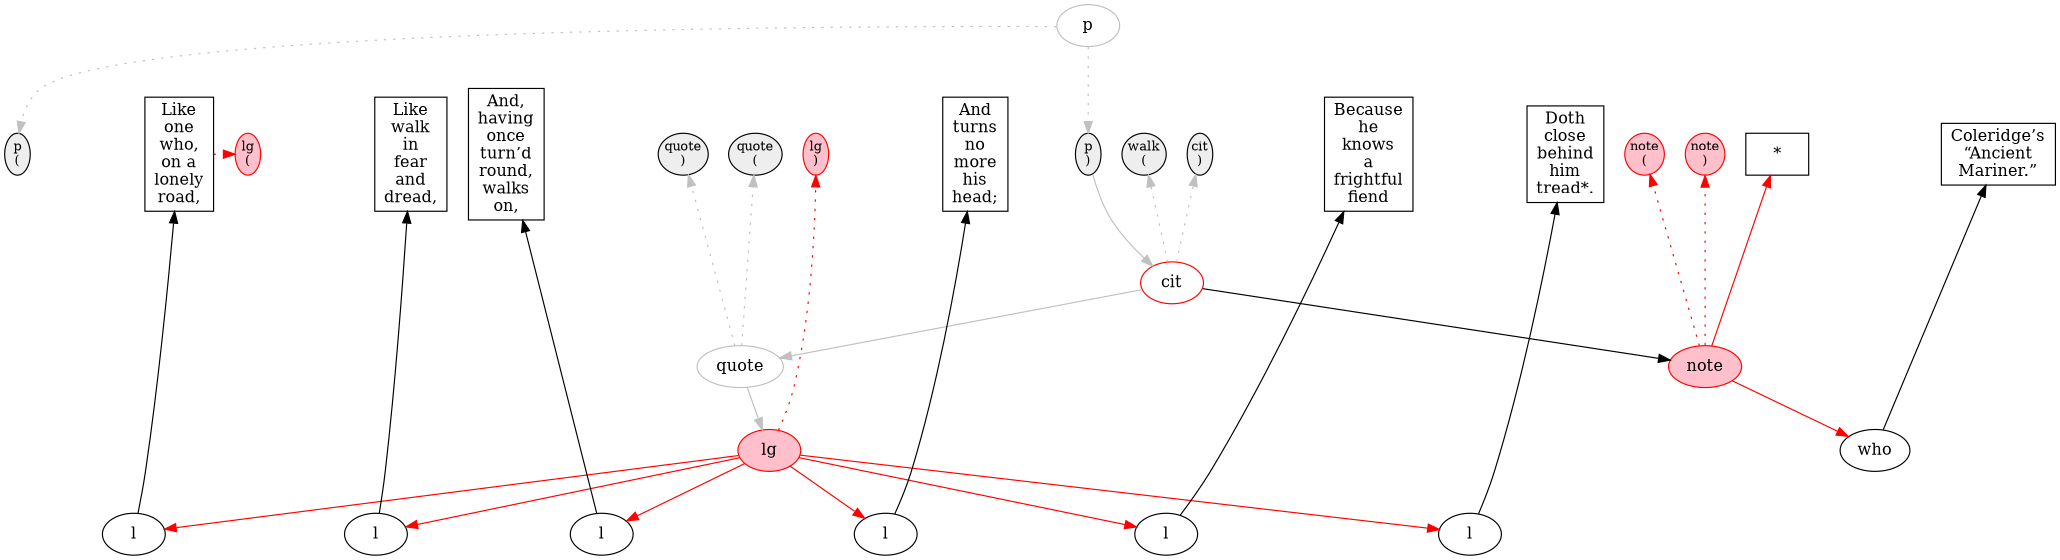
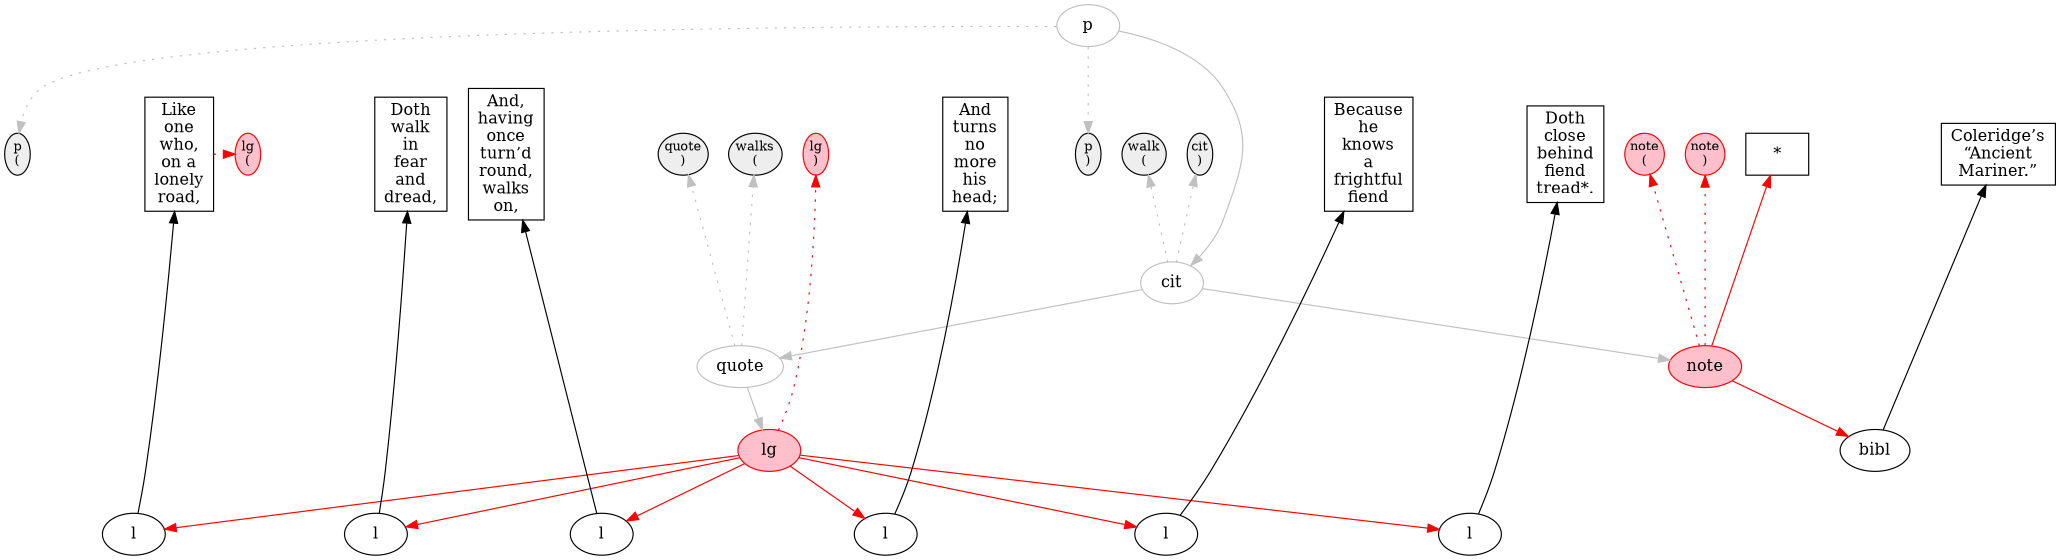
(411, 154) -> (411, 154)
(755, 154) -> (755, 154)
(1565, 154) -> (1565, 154)
(1112, 220) -> (1237, 116)
(1172, 283) -> (1172, 283)
(1431, 324) -> (1431, 324)
(1875, 450) -> (1875, 450)
